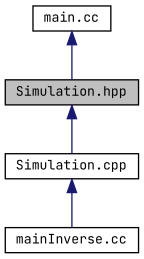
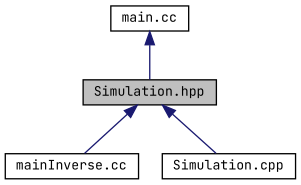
(72, 210) -> (106, 134)
